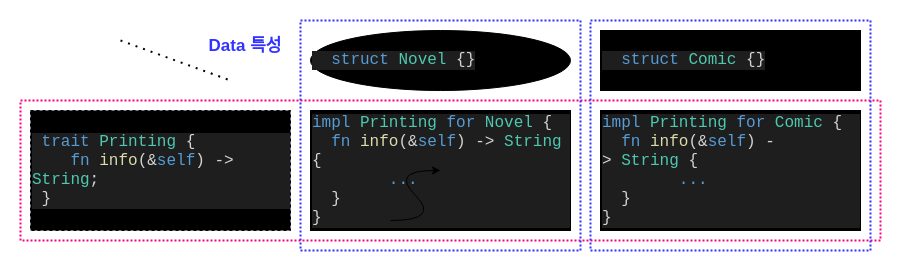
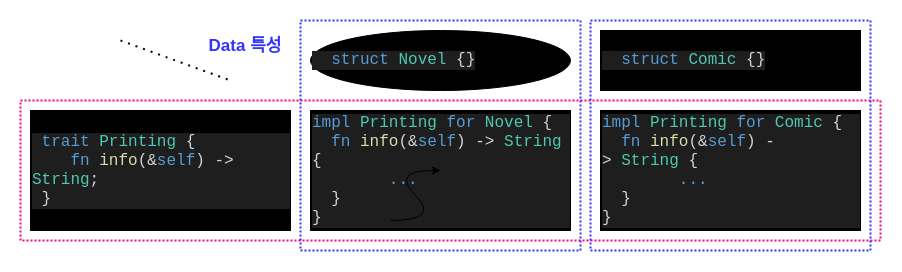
(161, 171) -> (161, 171)
